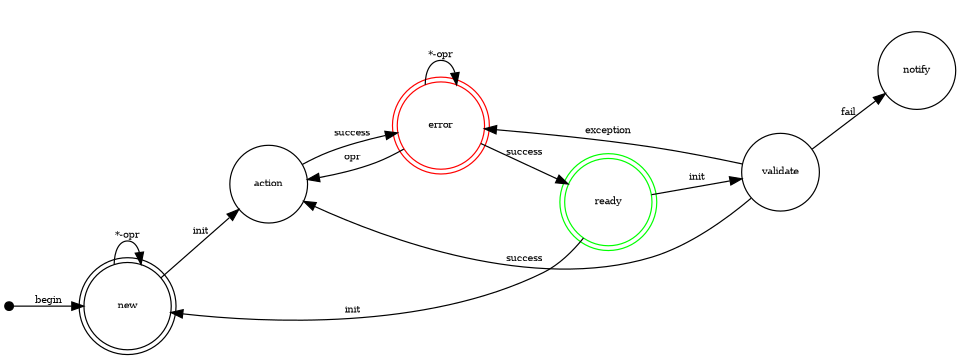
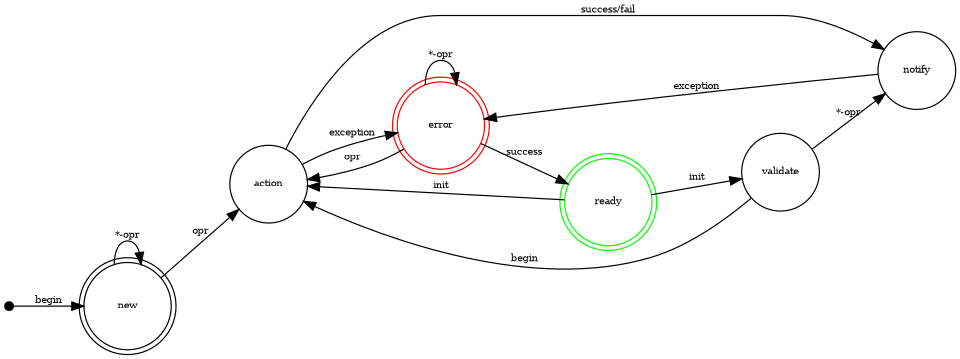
none -> (553, 16)
(849, 113) -> (849, 113)
(352, 133) -> (352, 133)
(620, 143) -> (687, 94)
(201, 231) -> (201, 231)
(525, 259) -> (525, 259)
(393, 314) -> (442, 193)
